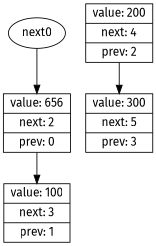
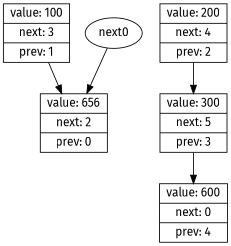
(37, 164) -> (54, 74)
none -> (193, 213)
